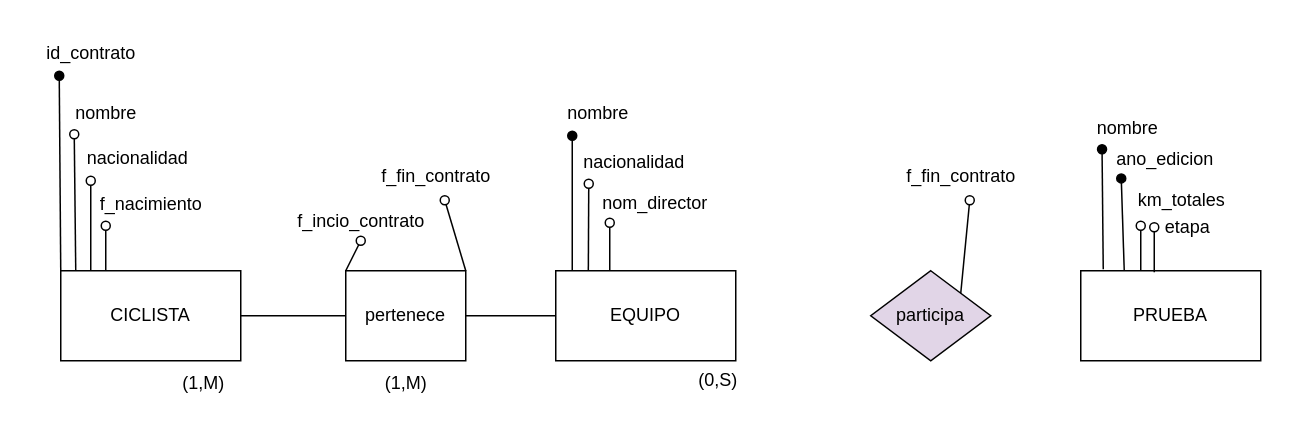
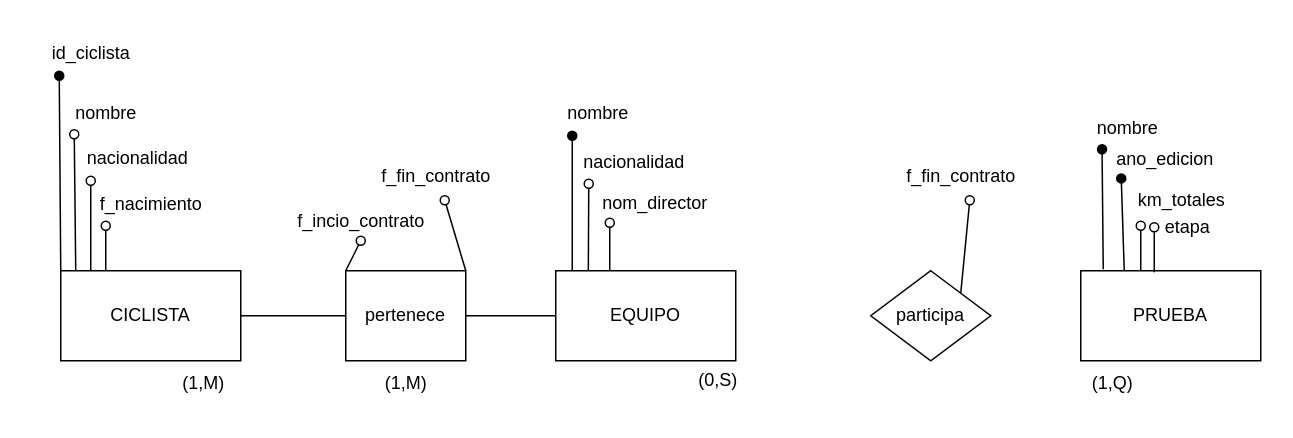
(92, 53) -> (92, 53)
(931, 316) -> (931, 316)
none -> (1112, 383)
